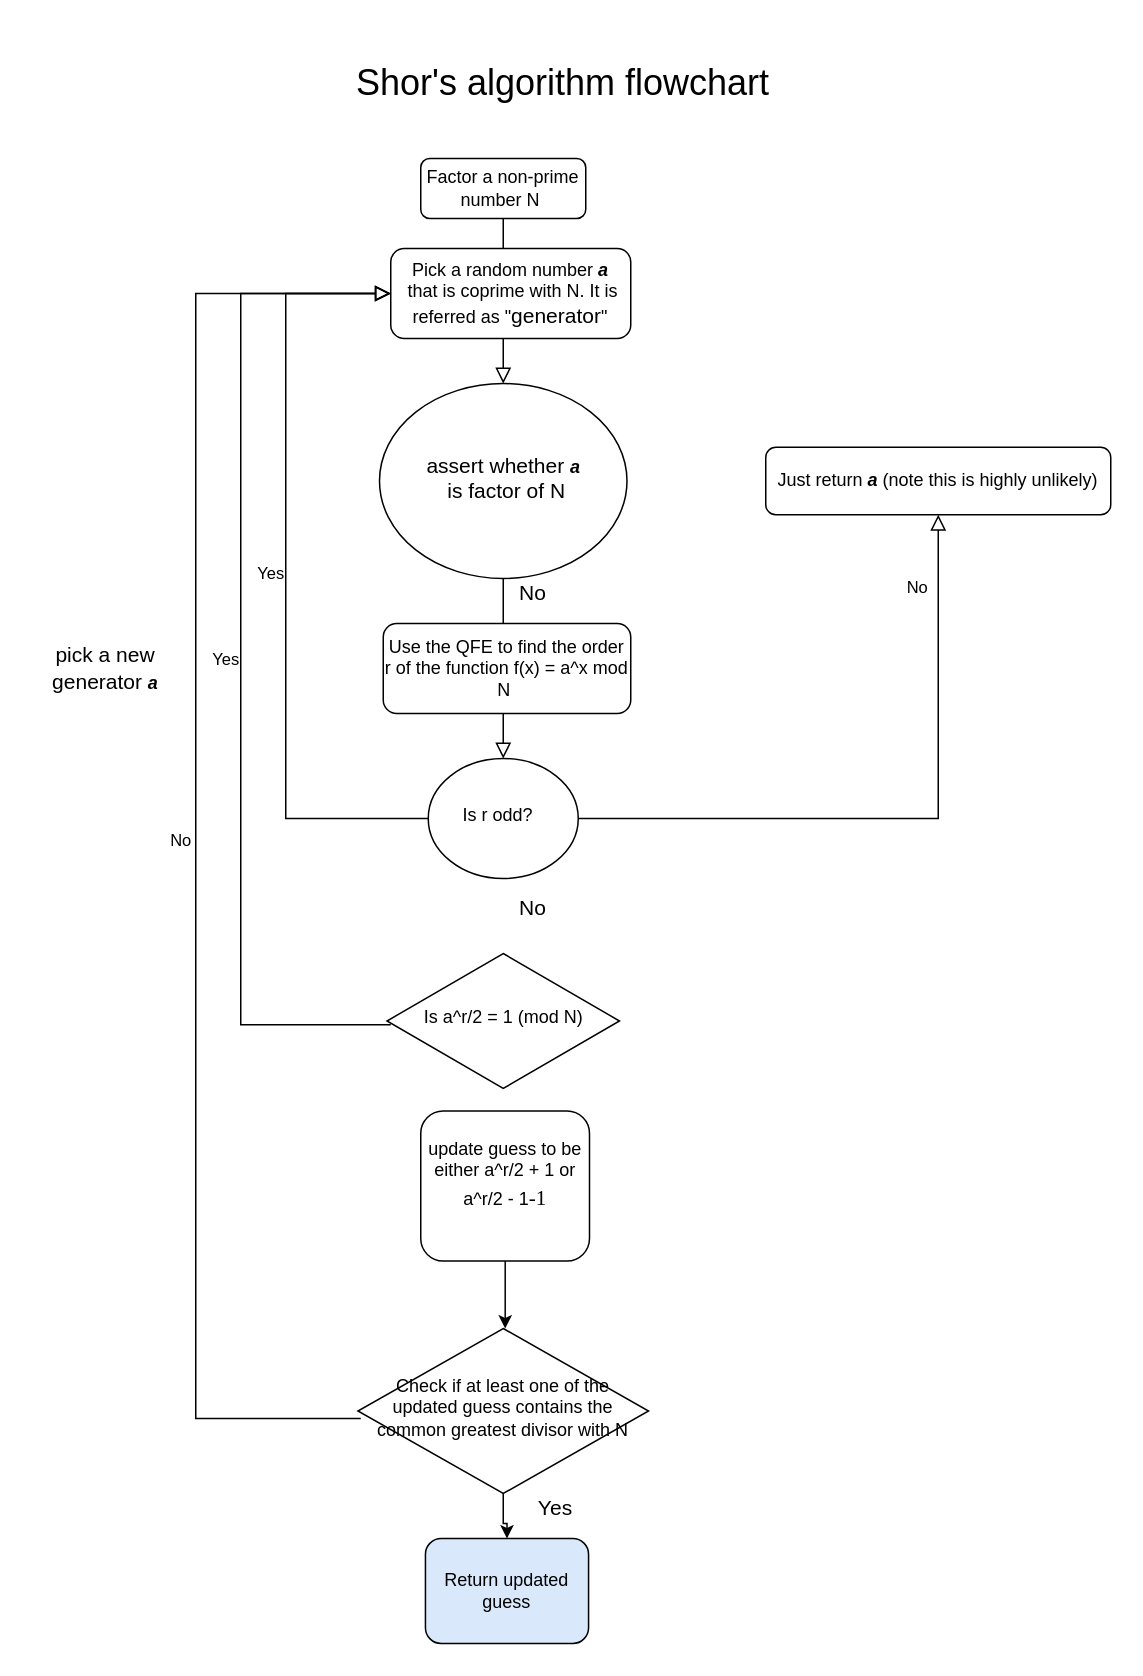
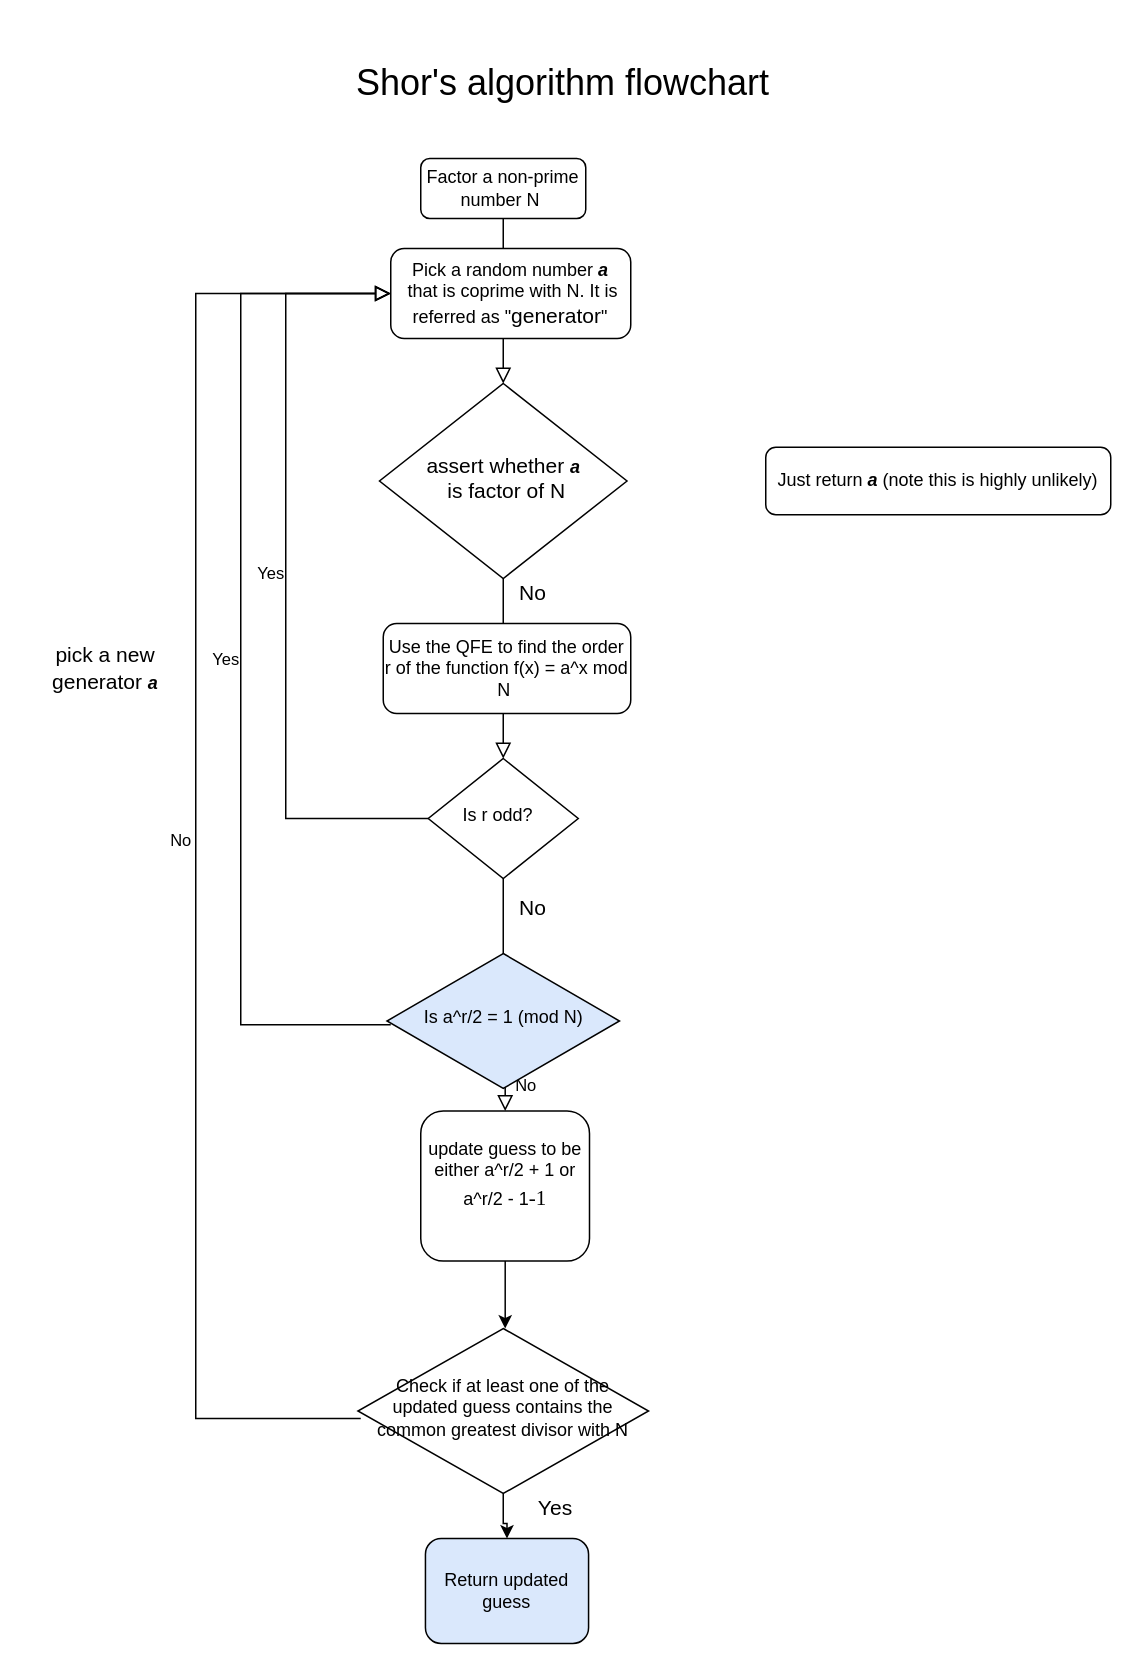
(503, 481) -> (503, 481)
(503, 818) -> (503, 818)
(902, 818) -> (503, 916)
(503, 1021) -> (503, 1021)
